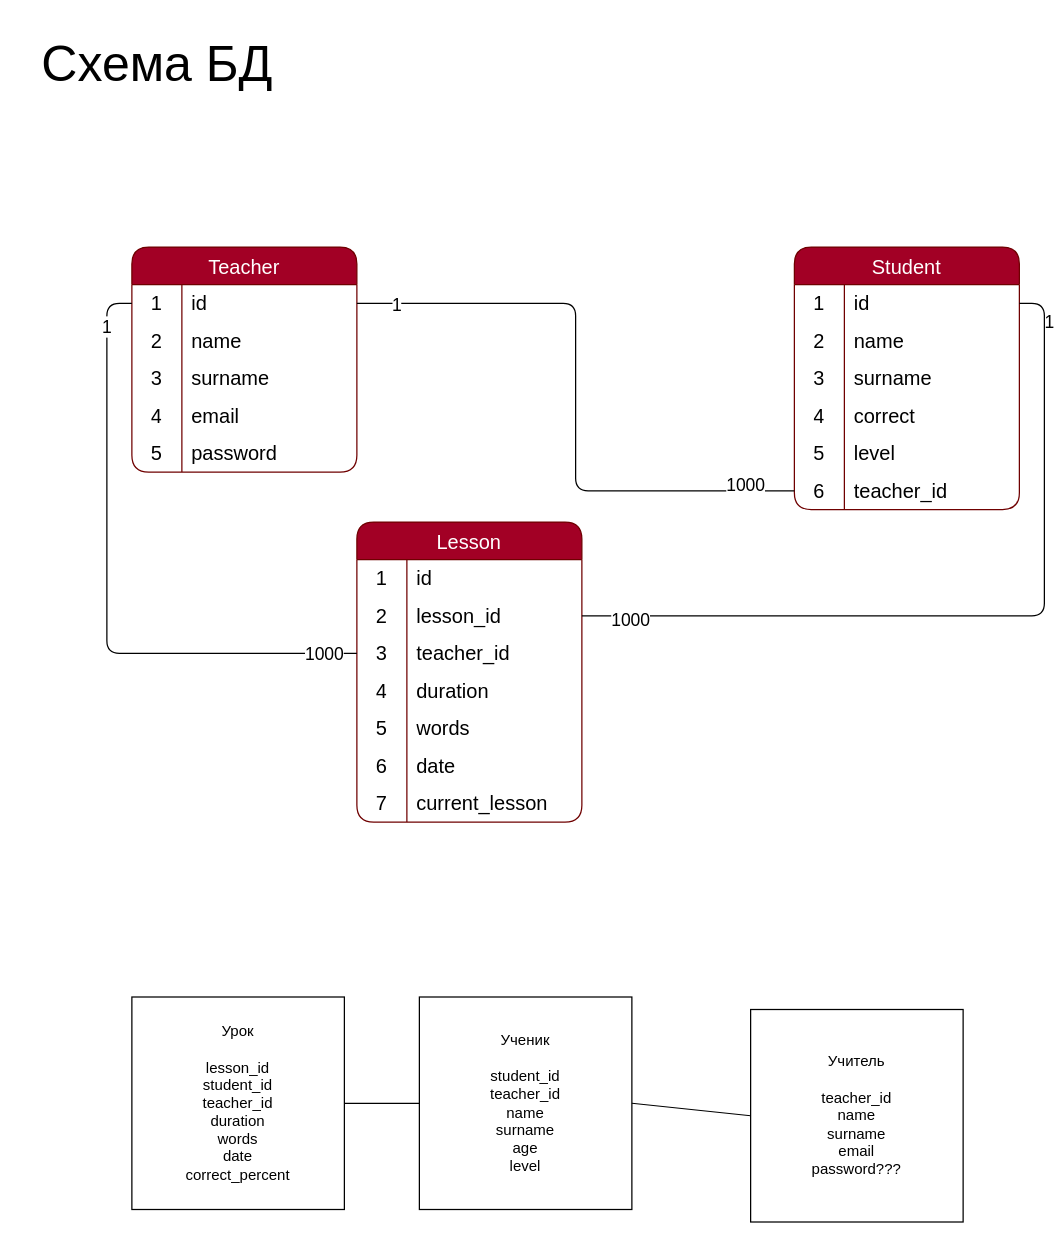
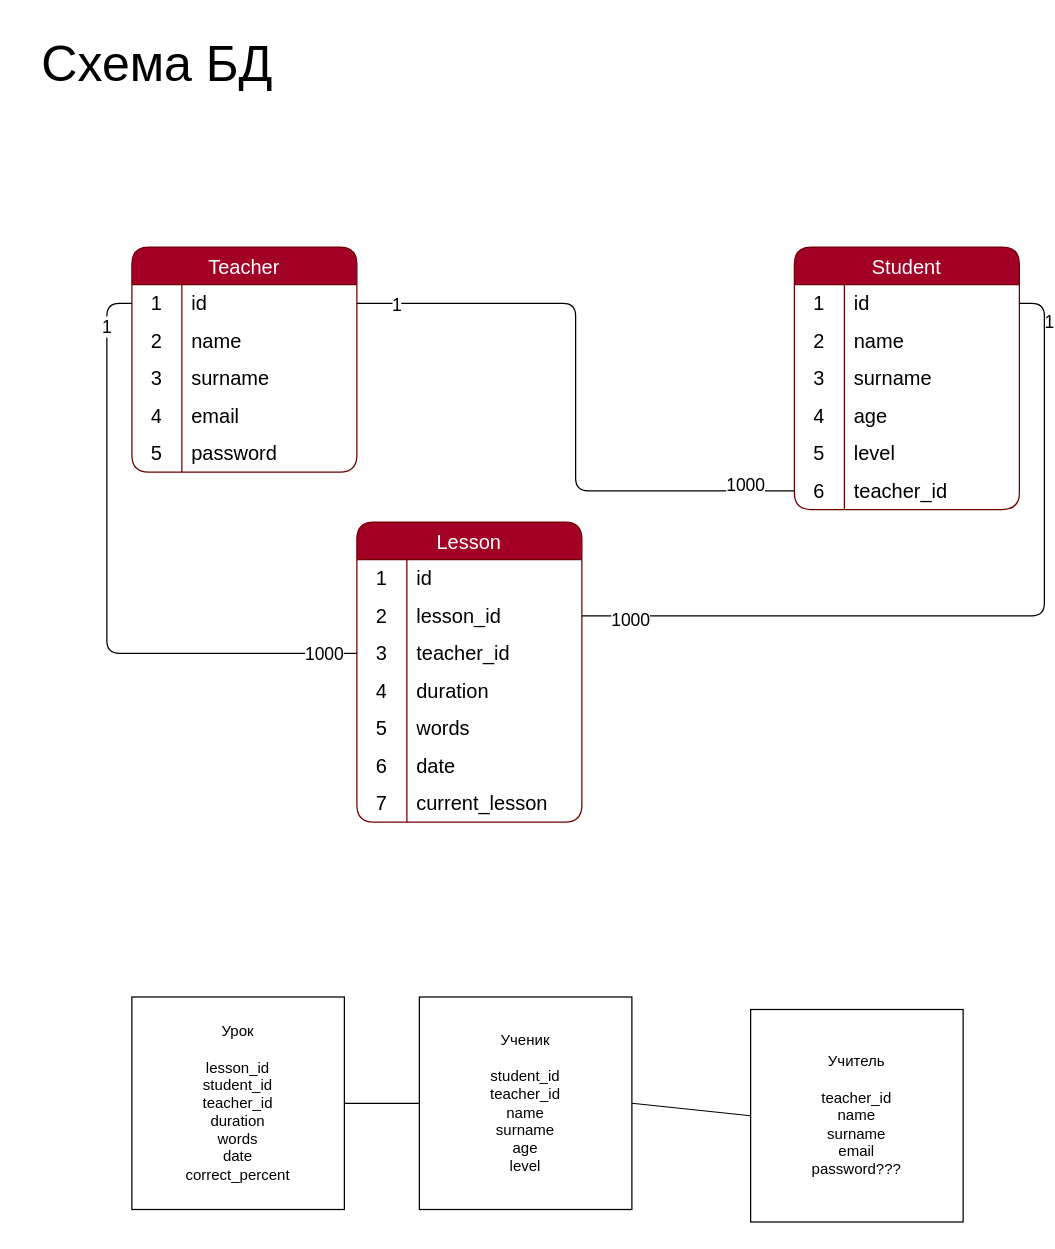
(894, 416) -> (871, 416)
